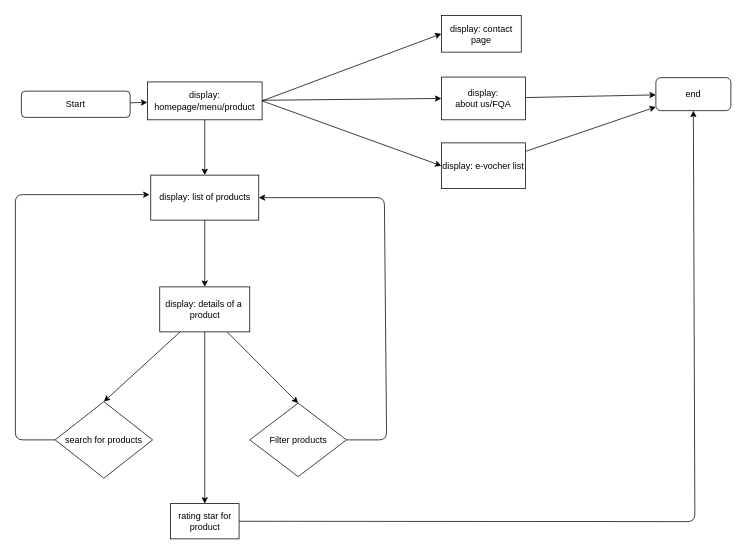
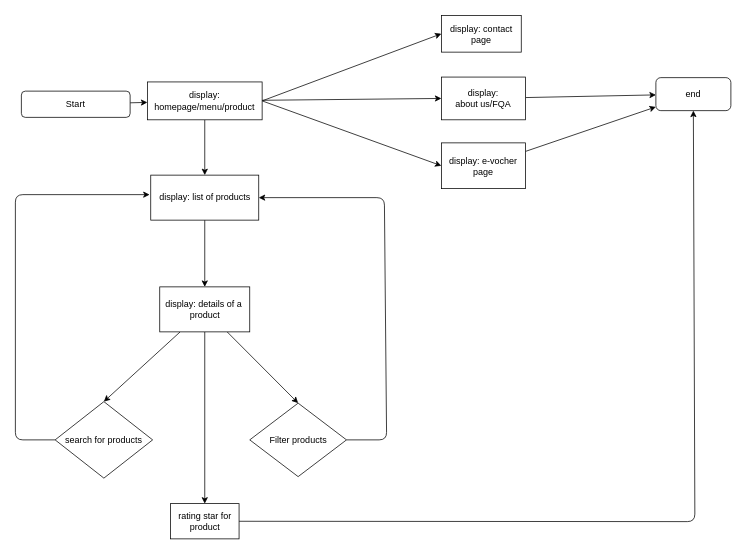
(483, 166) -> (483, 166)
